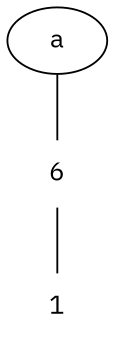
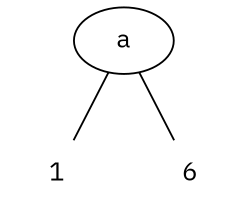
(57, 241) -> (91, 106)
